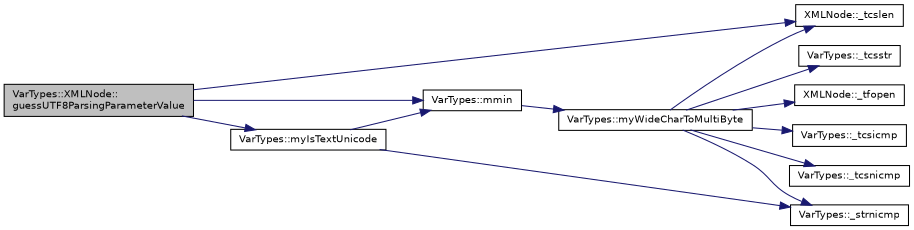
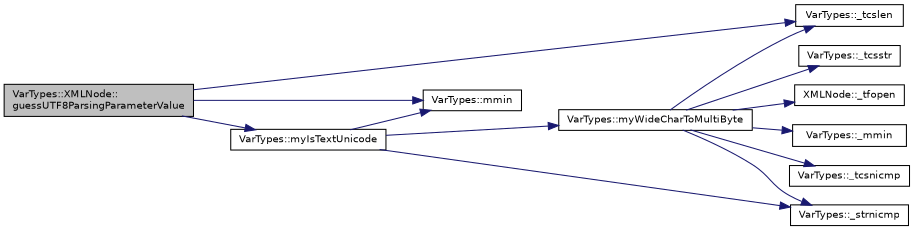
(850, 16) -> (850, 16)
(538, 107) -> (467, 131)
(850, 136) -> (850, 136)
